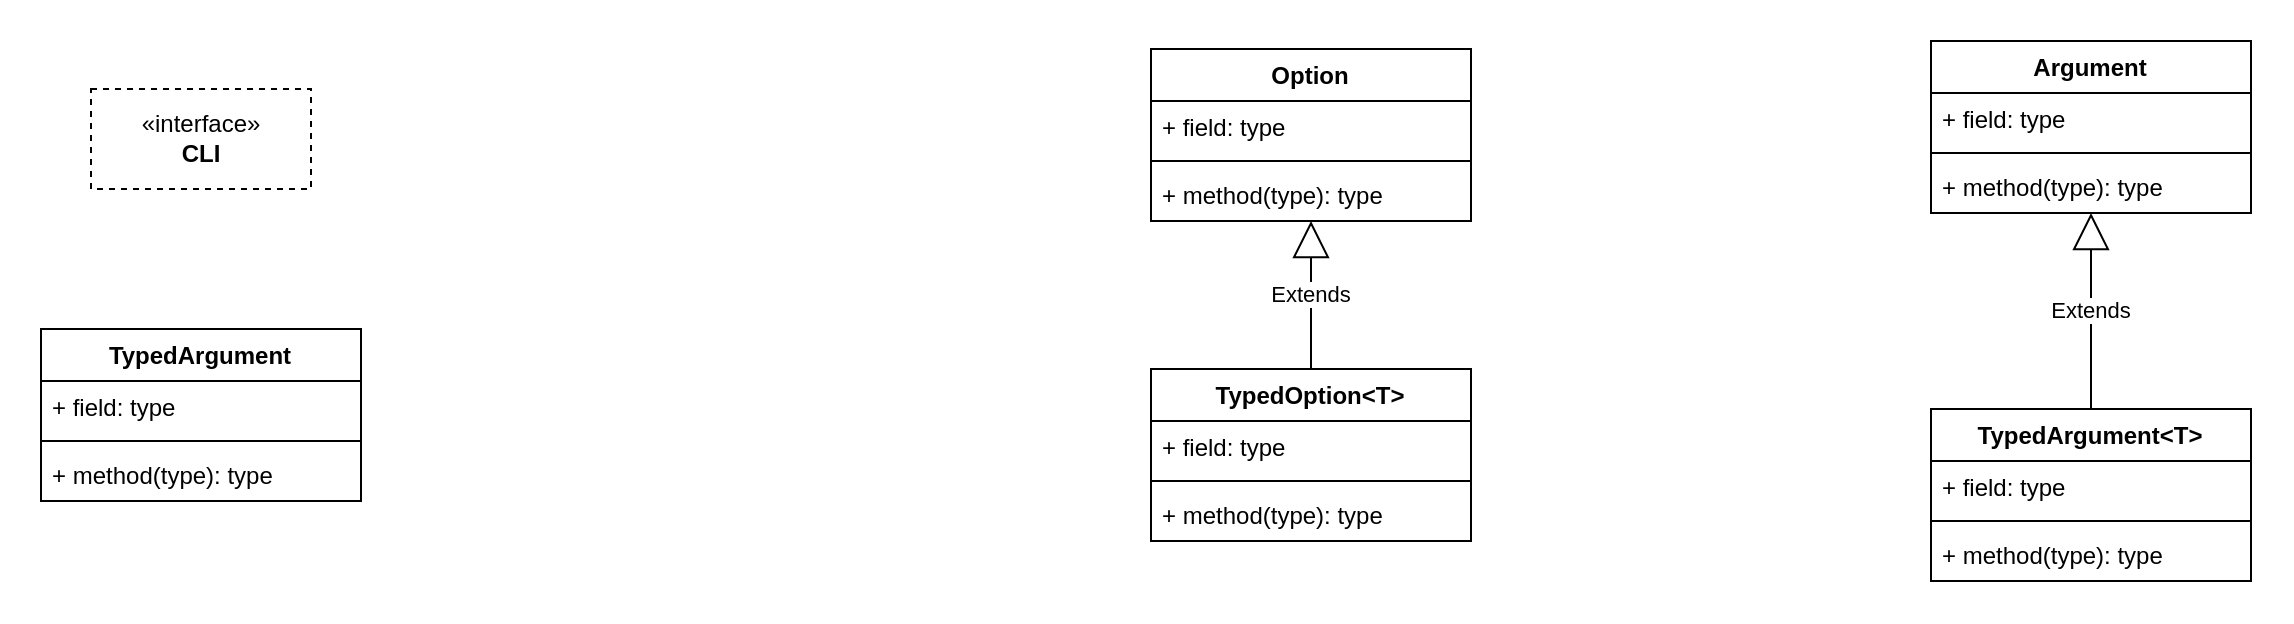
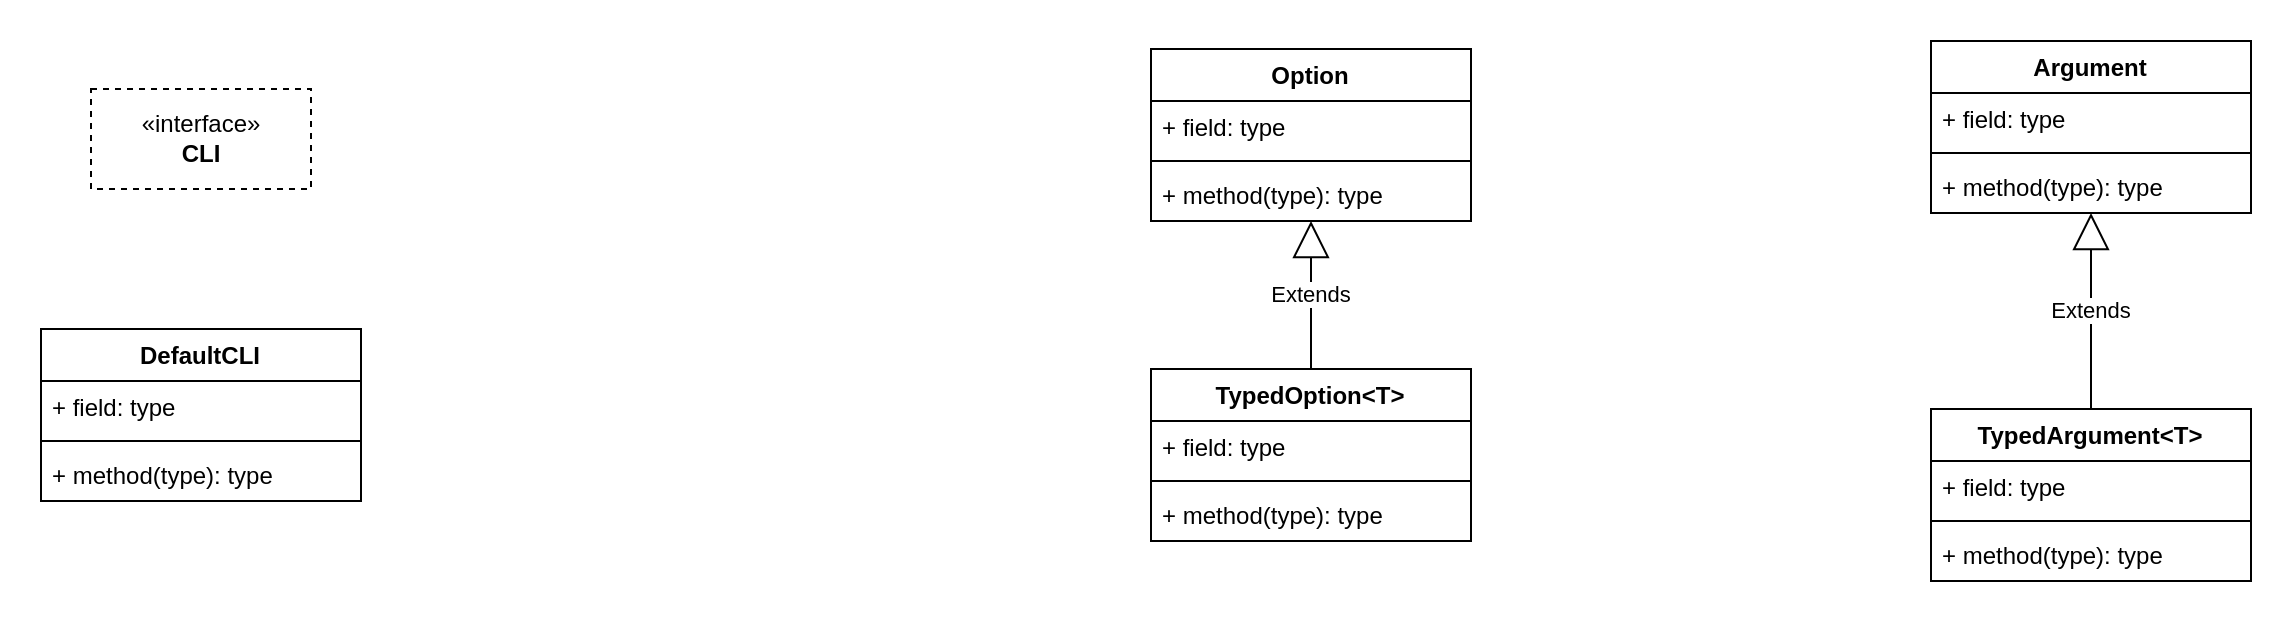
(200, 356) -> (200, 356)
